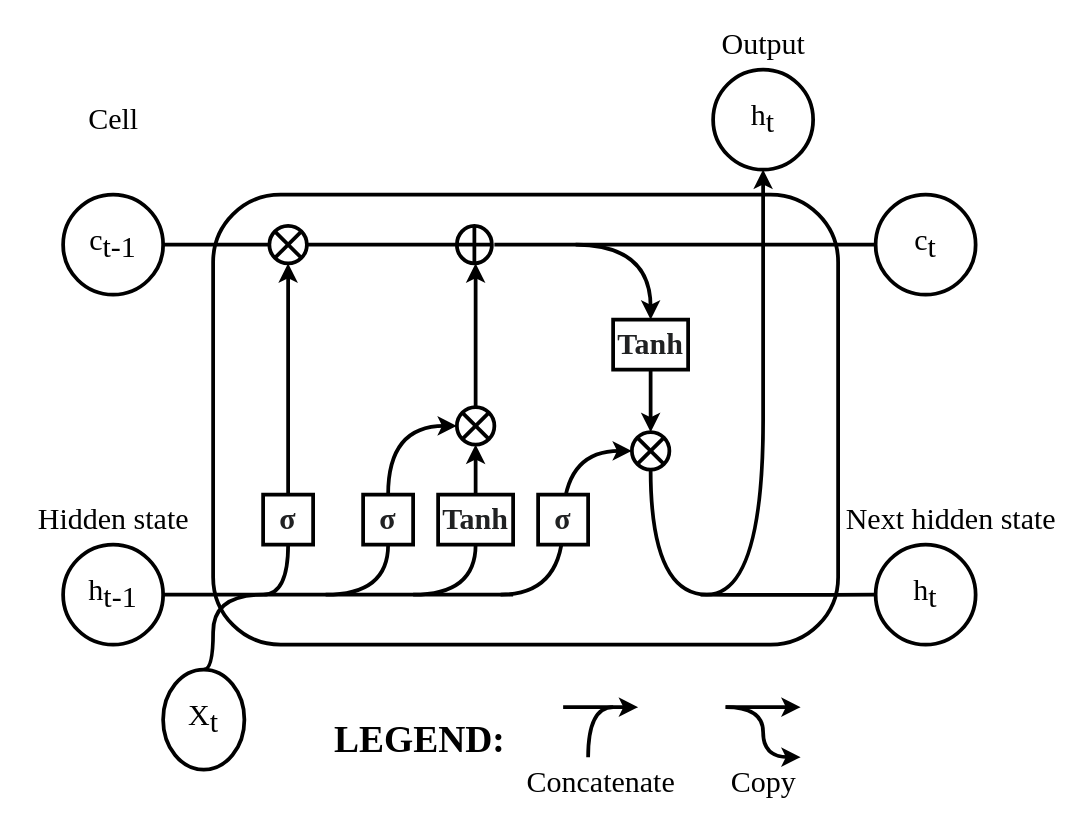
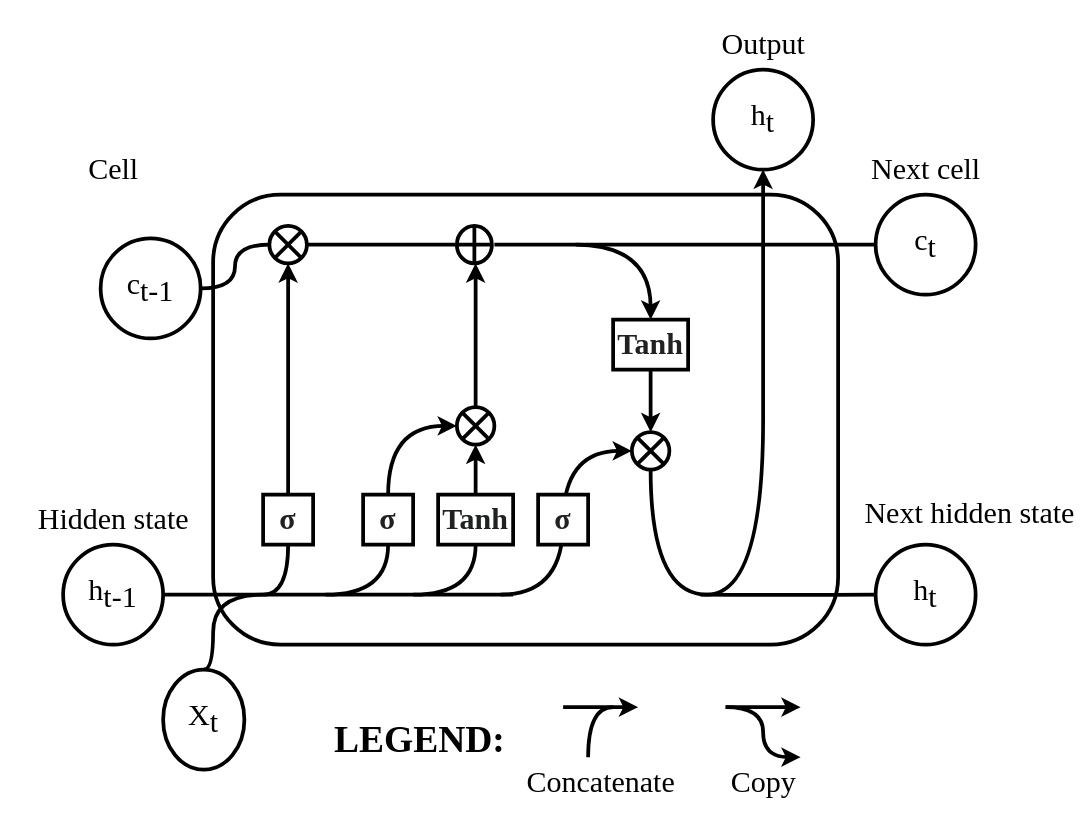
(113, 119) -> (113, 169)
none -> (926, 169)
(113, 244) -> (151, 288)
(951, 519) -> (969, 513)
